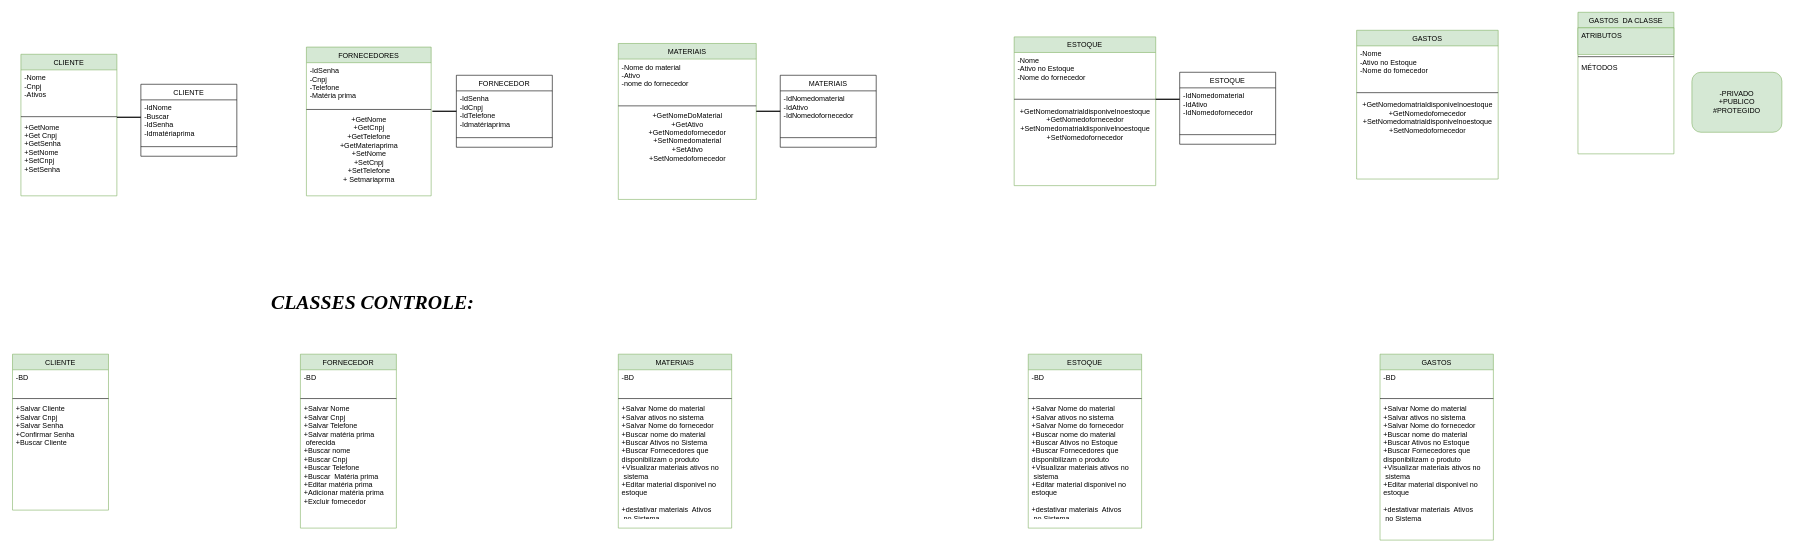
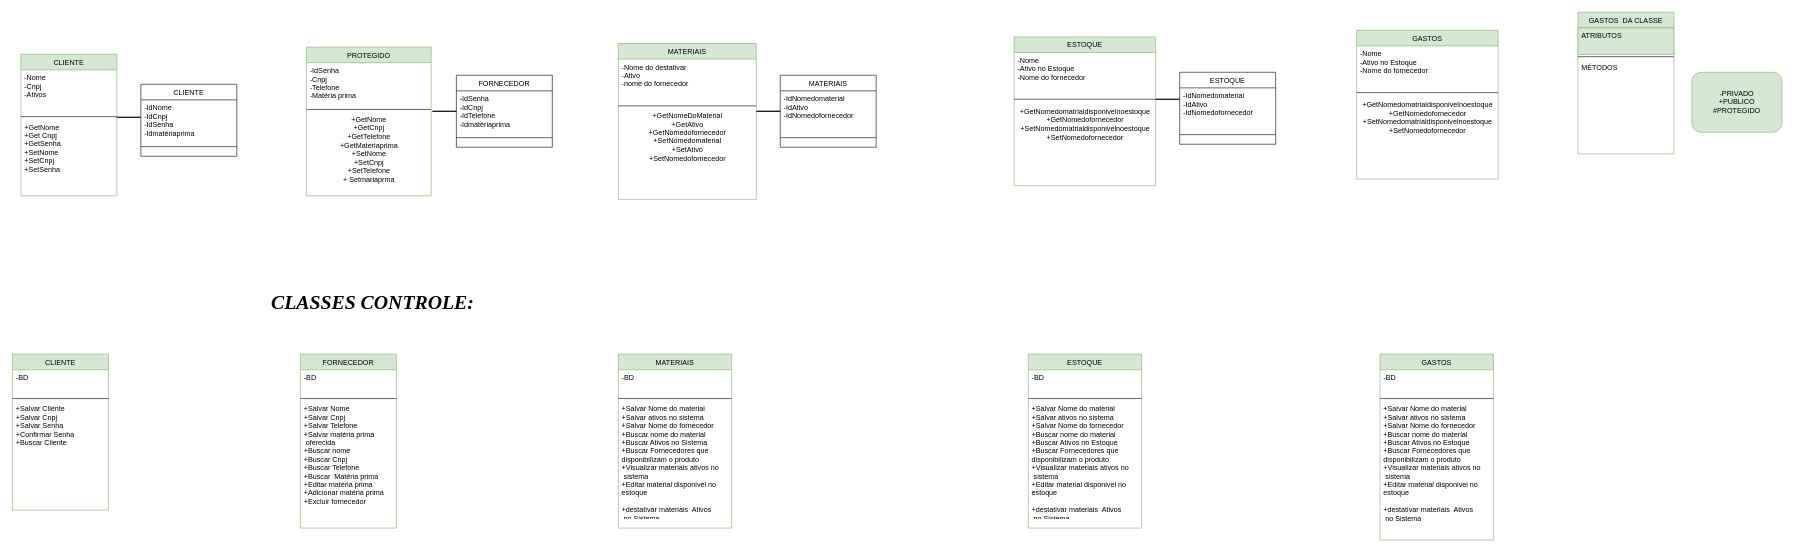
(368, 55) -> (368, 55)
(652, 67) -> (657, 67)
(158, 108) -> (158, 108)
